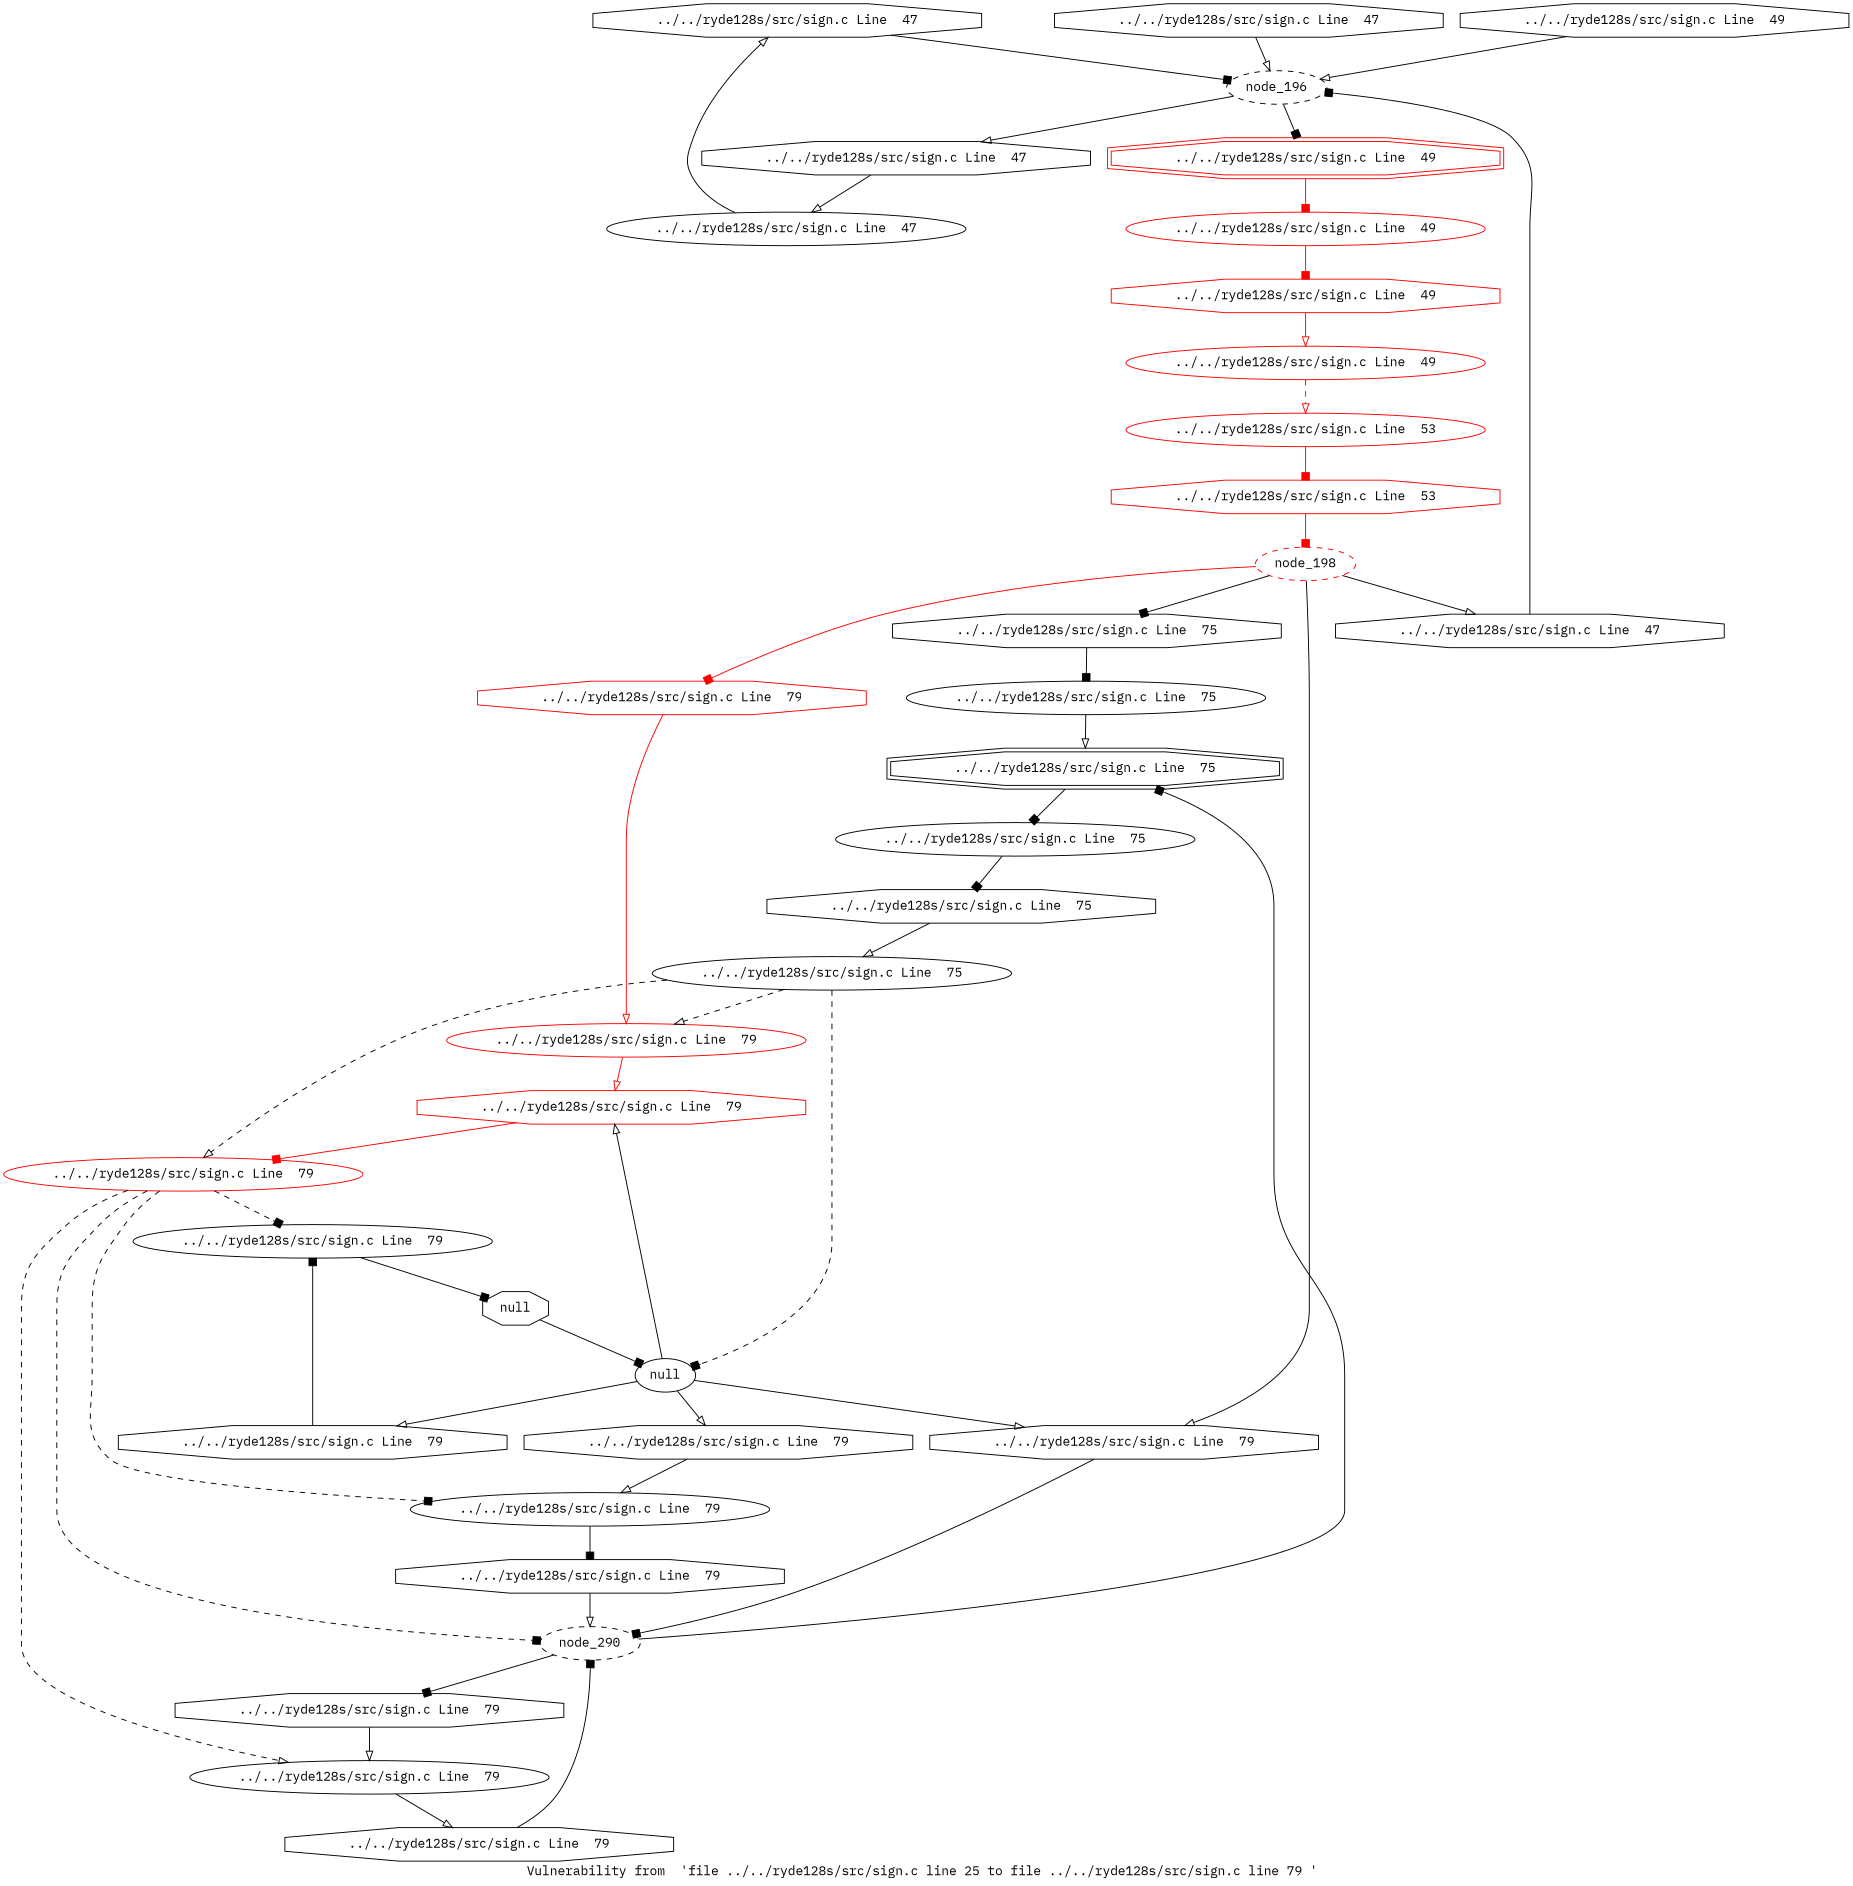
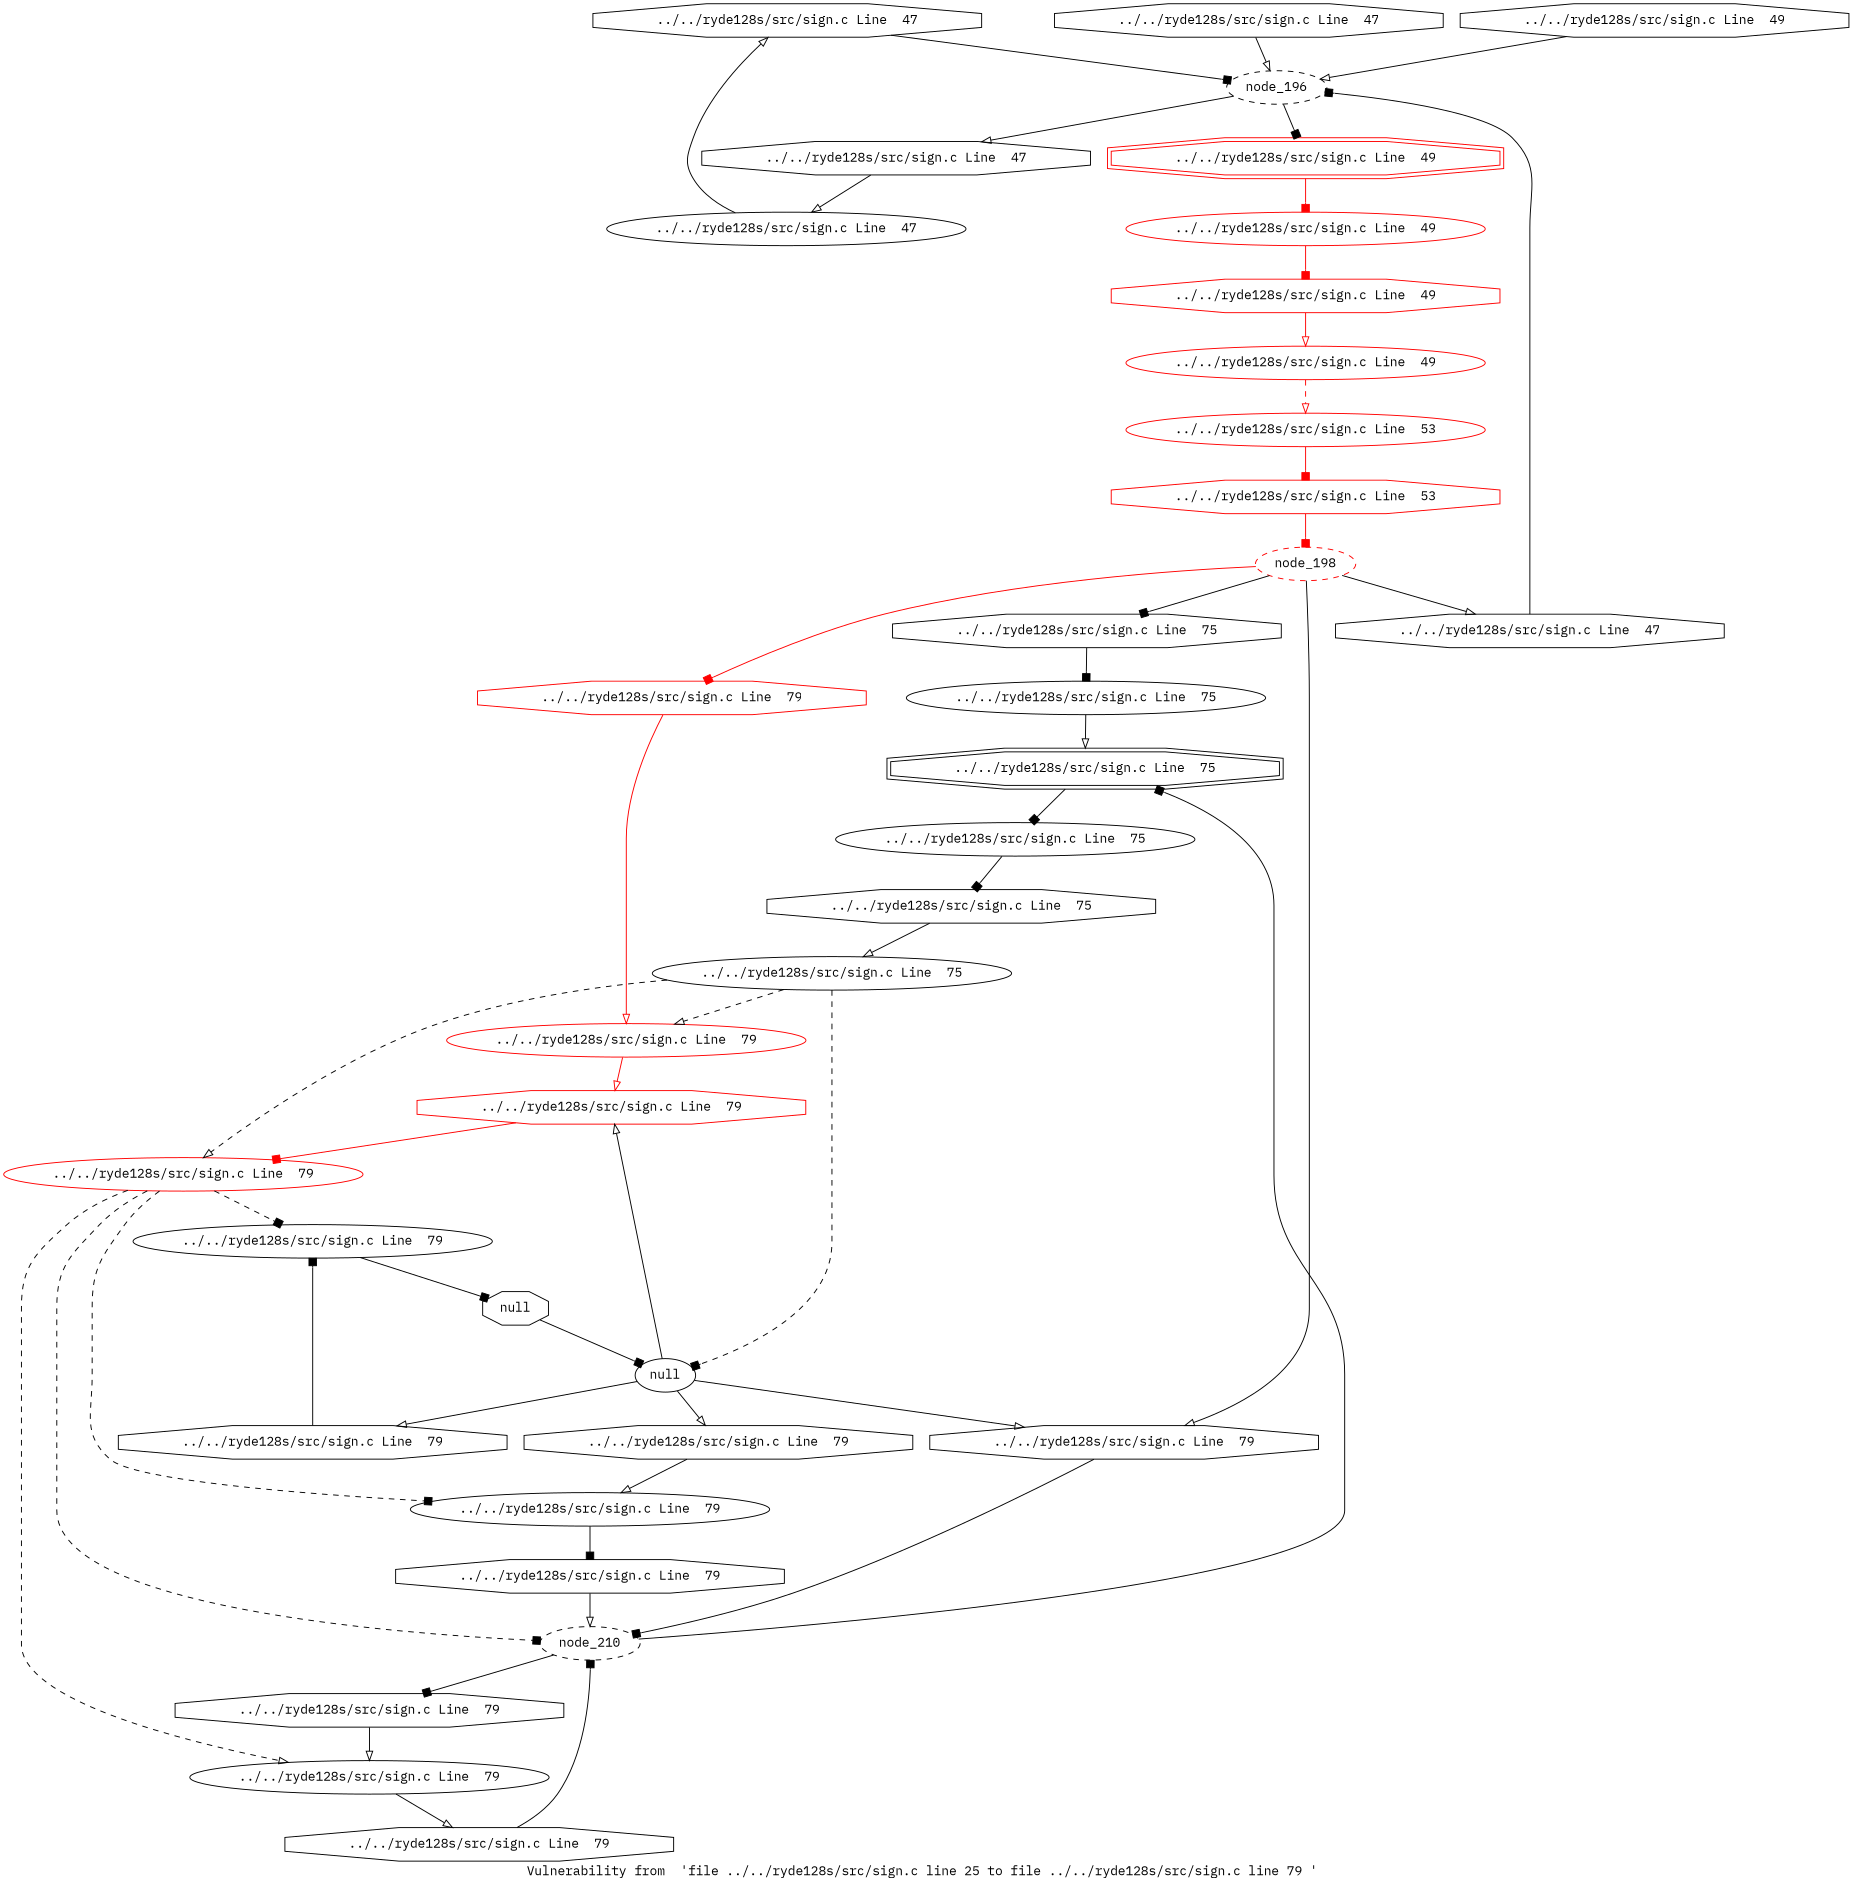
(590, 1643) -> (590, 1643)
